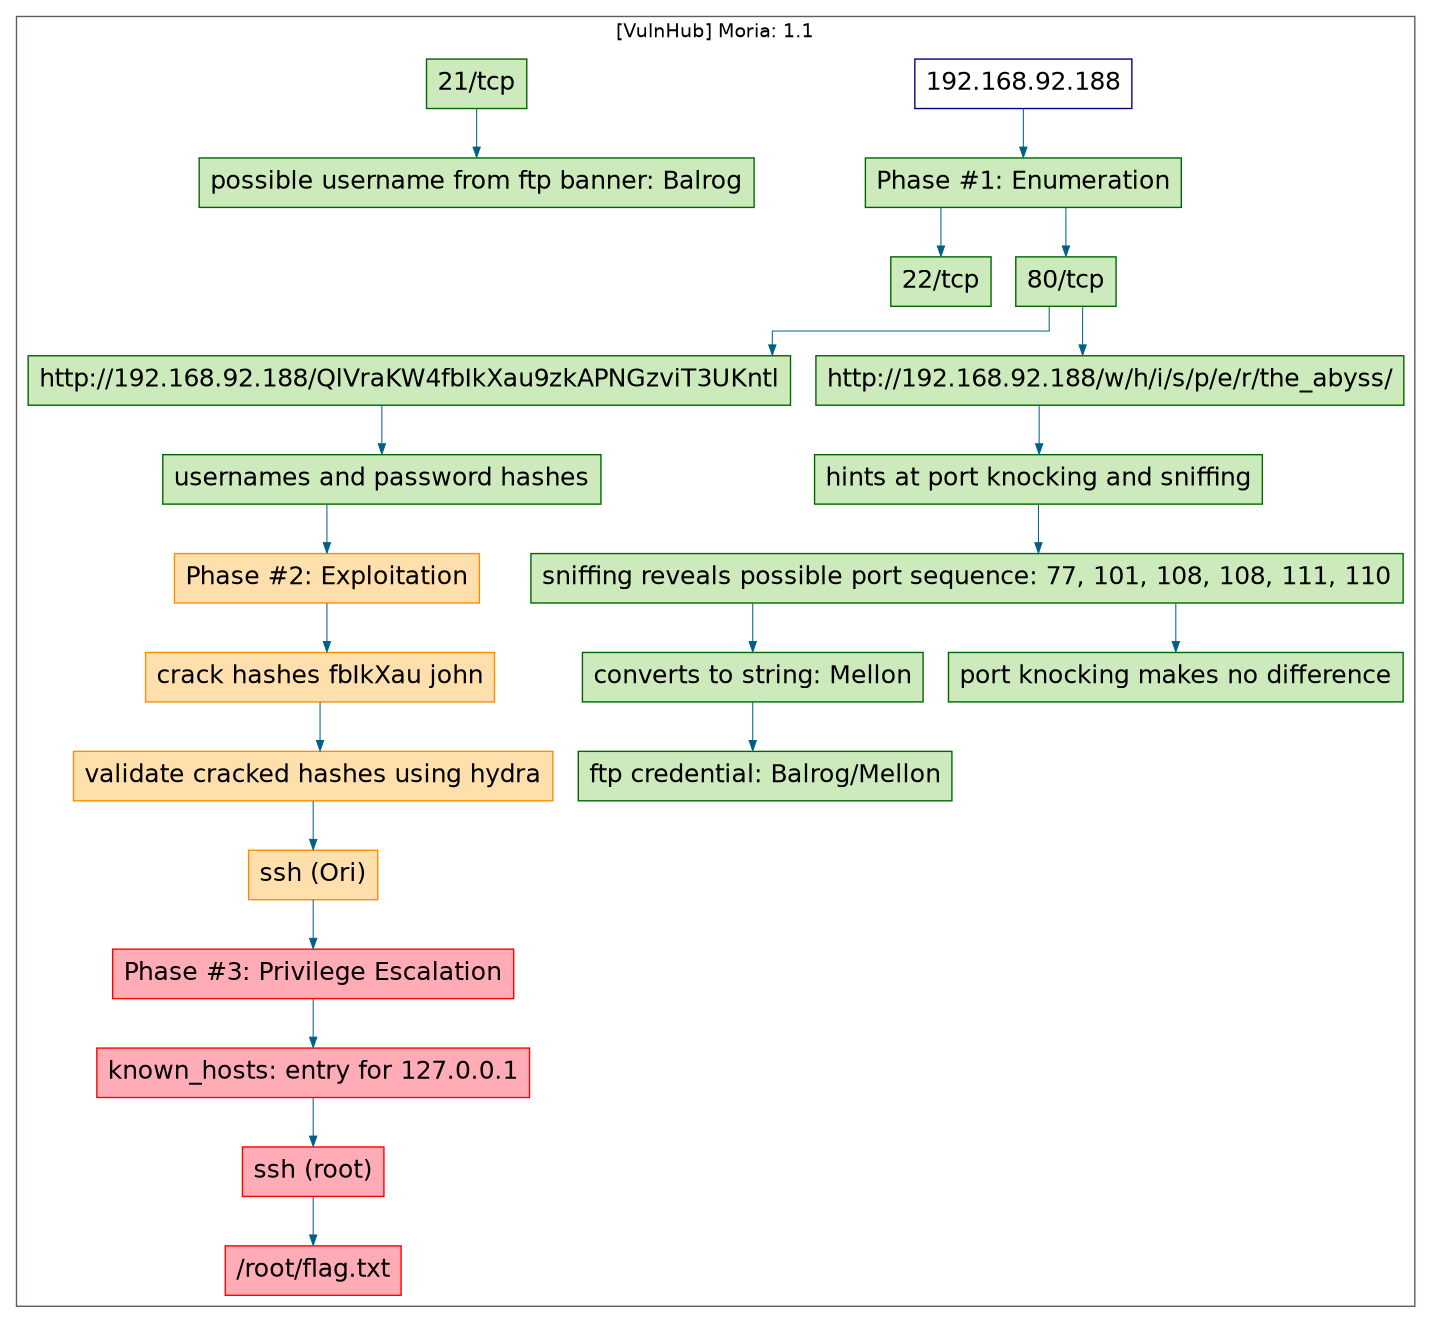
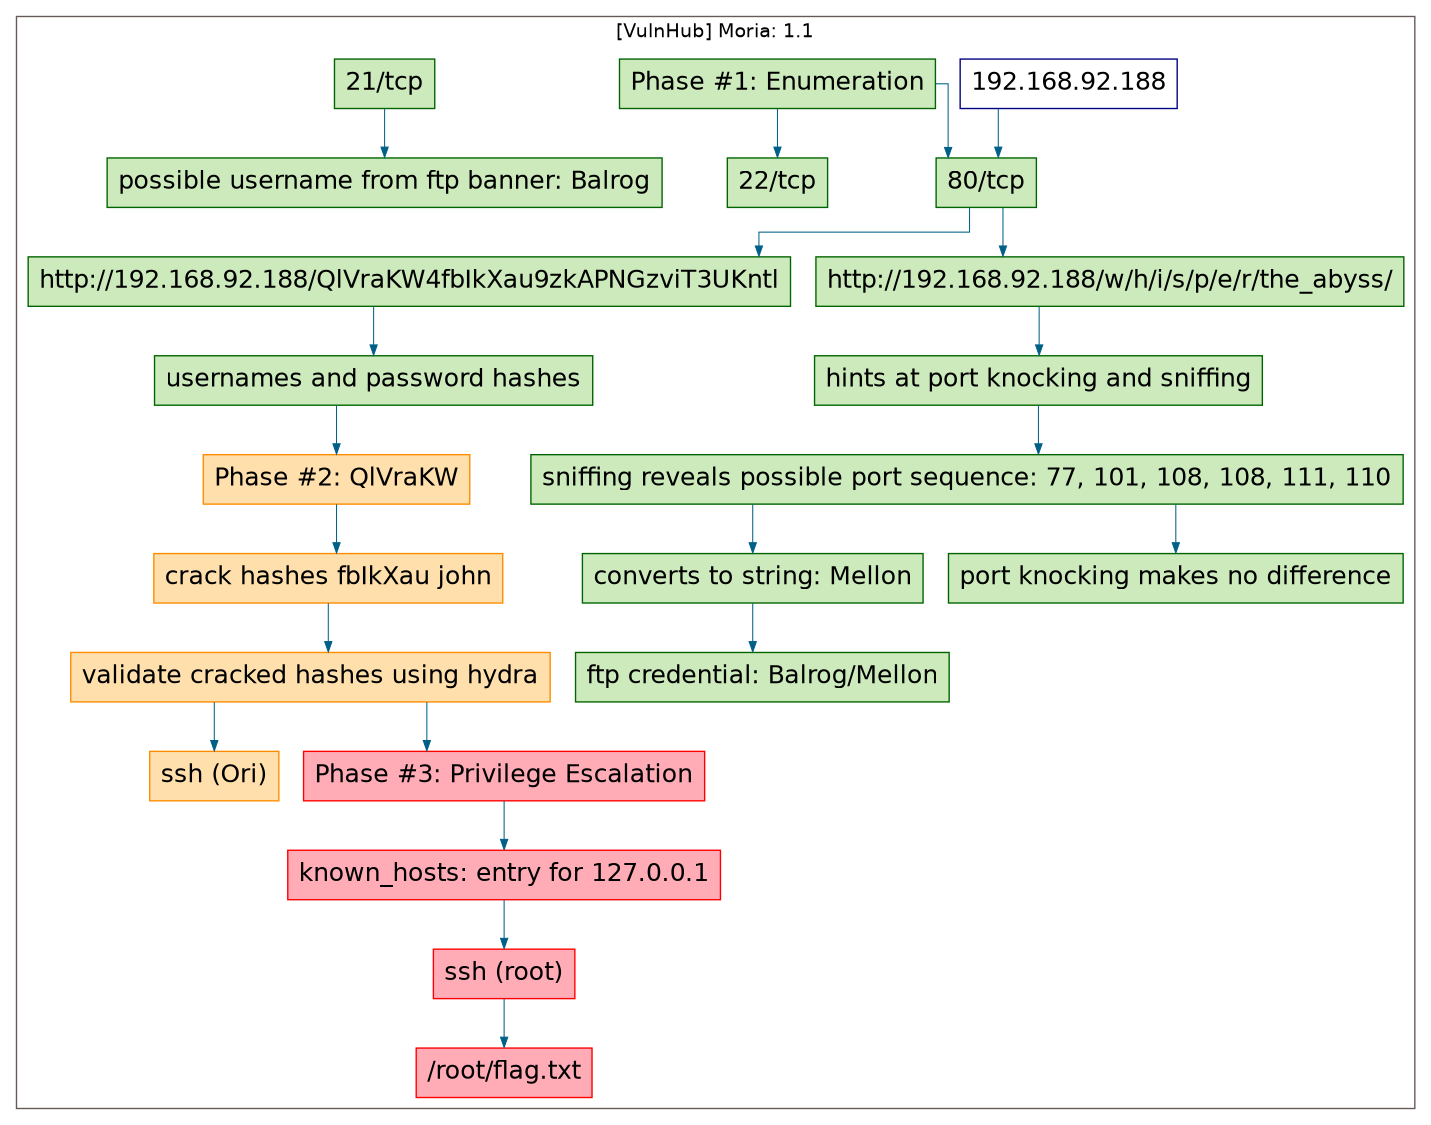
(1023, 128) -> (998, 128)
(327, 578) -> (337, 479)
(313, 919) -> (427, 721)
